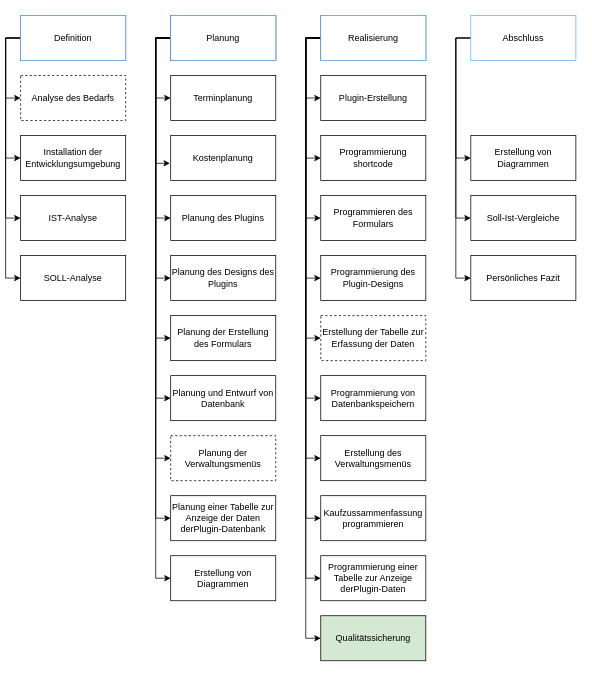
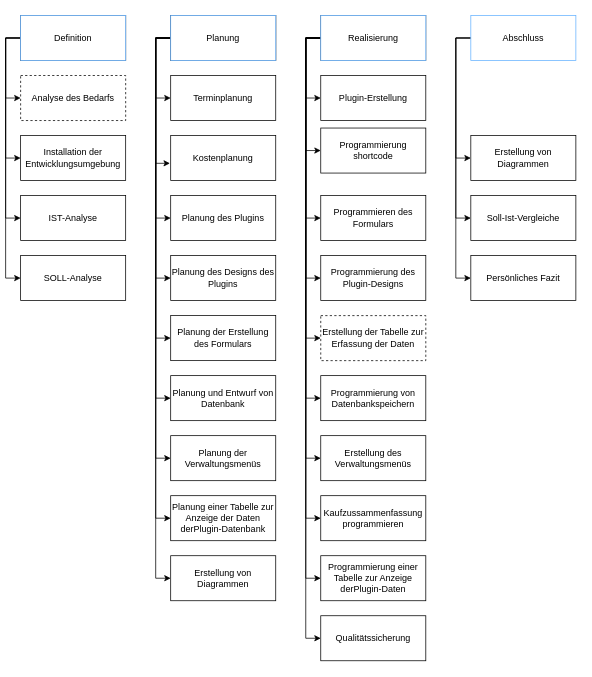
(373, 158) -> (373, 150)
(223, 458) -> (223, 458)
(373, 638) -> (373, 638)
